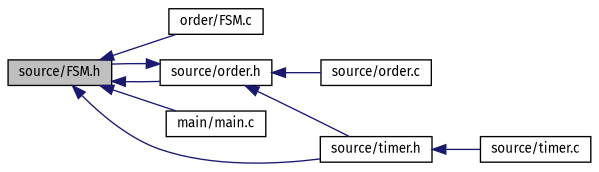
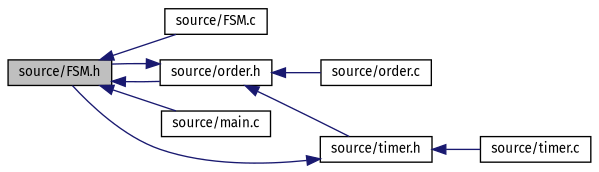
(216, 22) -> (216, 22)
(216, 124) -> (216, 124)
(192, 157) -> (179, 155)
